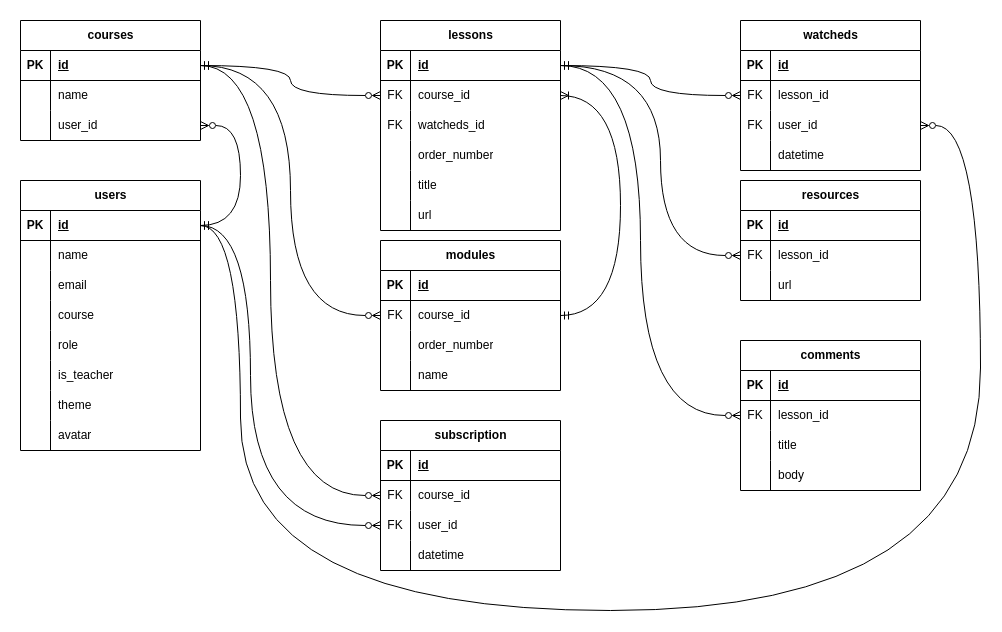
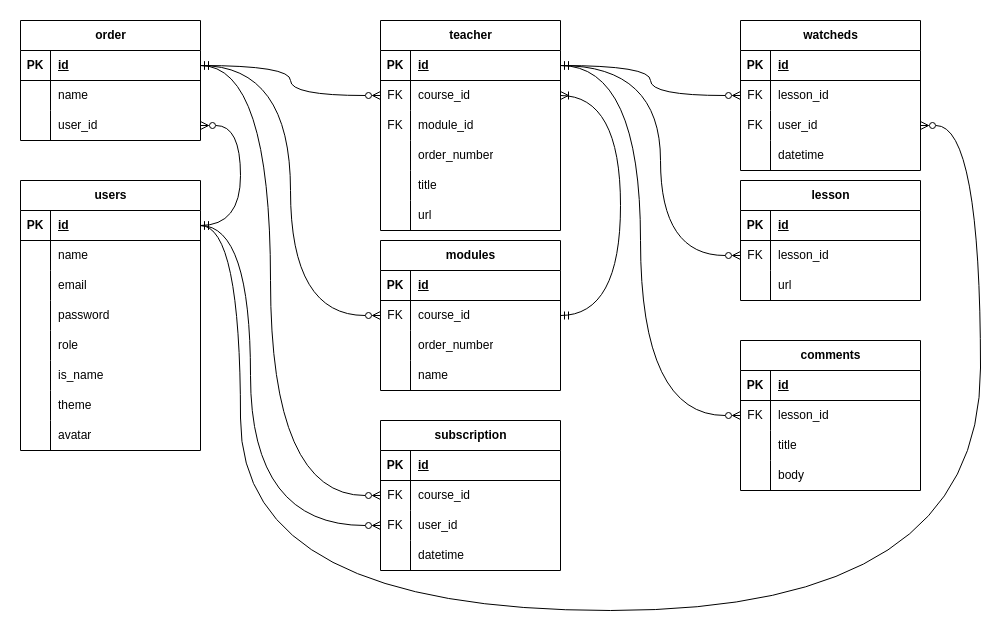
(111, 36) -> (111, 36)
(471, 36) -> (471, 36)
(454, 126) -> (446, 126)
(831, 196) -> (831, 196)
(79, 316) -> (85, 316)
(91, 376) -> (80, 376)
